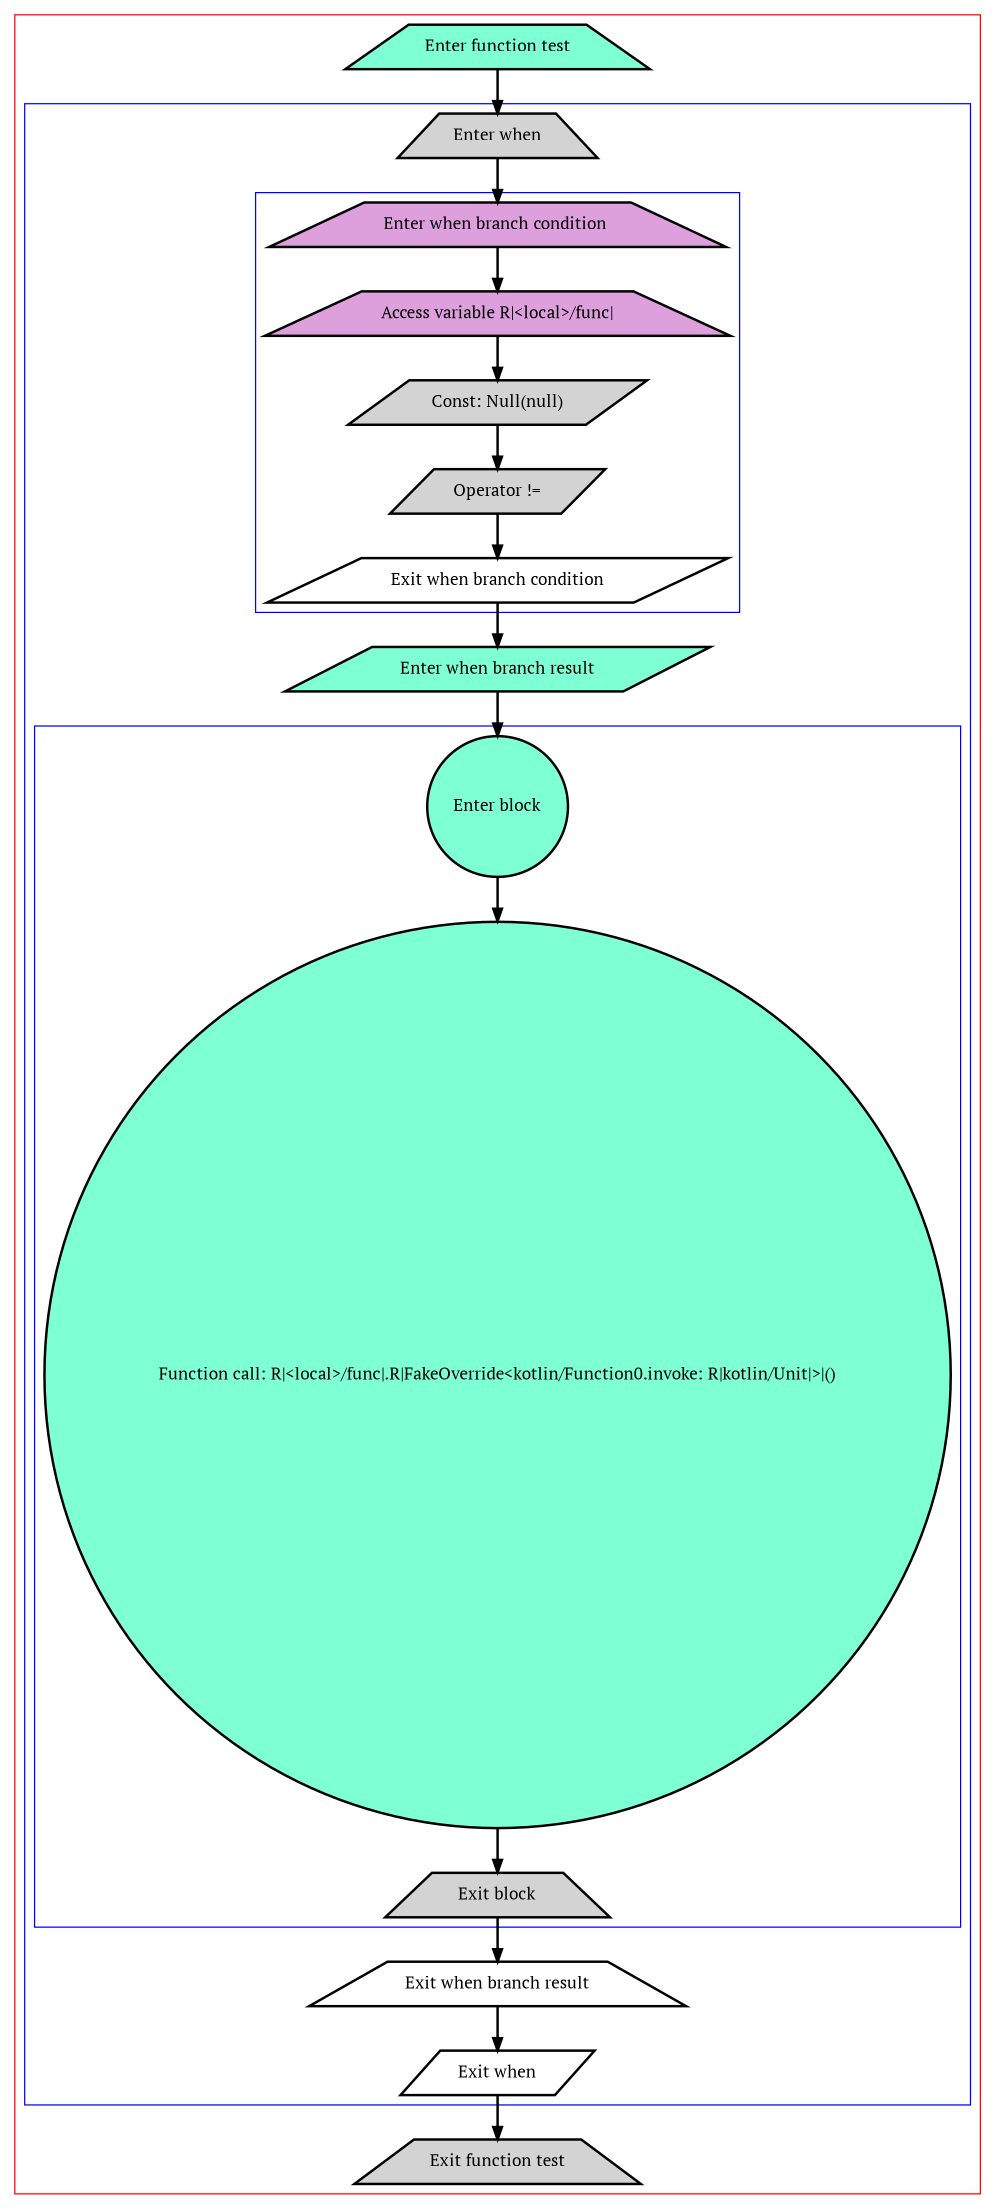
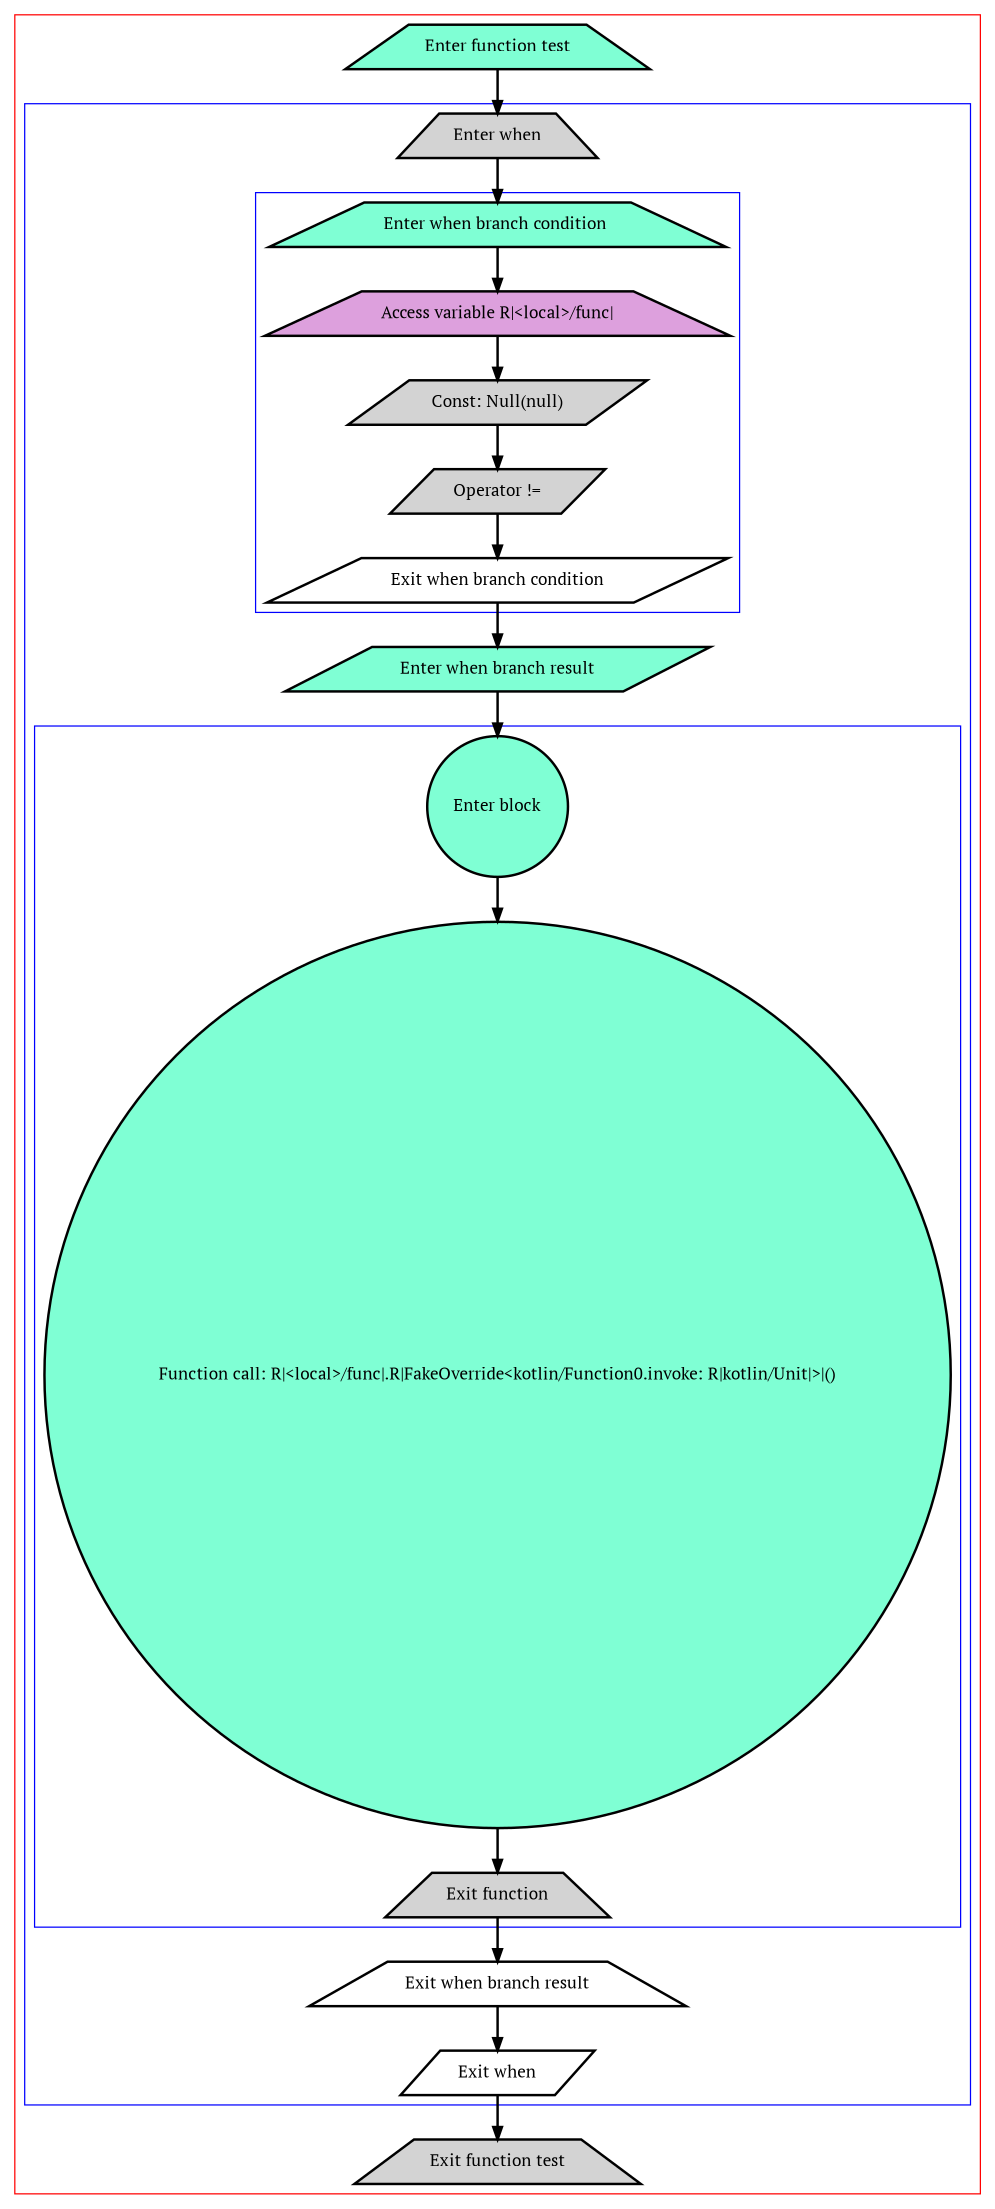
(498, 225) -> (498, 225)
(498, 1895) -> (498, 1895)
